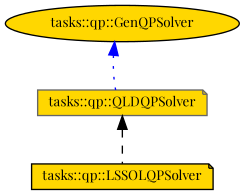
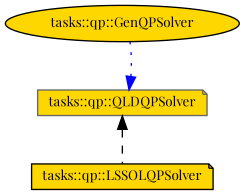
(114, 73) -> (131, 59)
